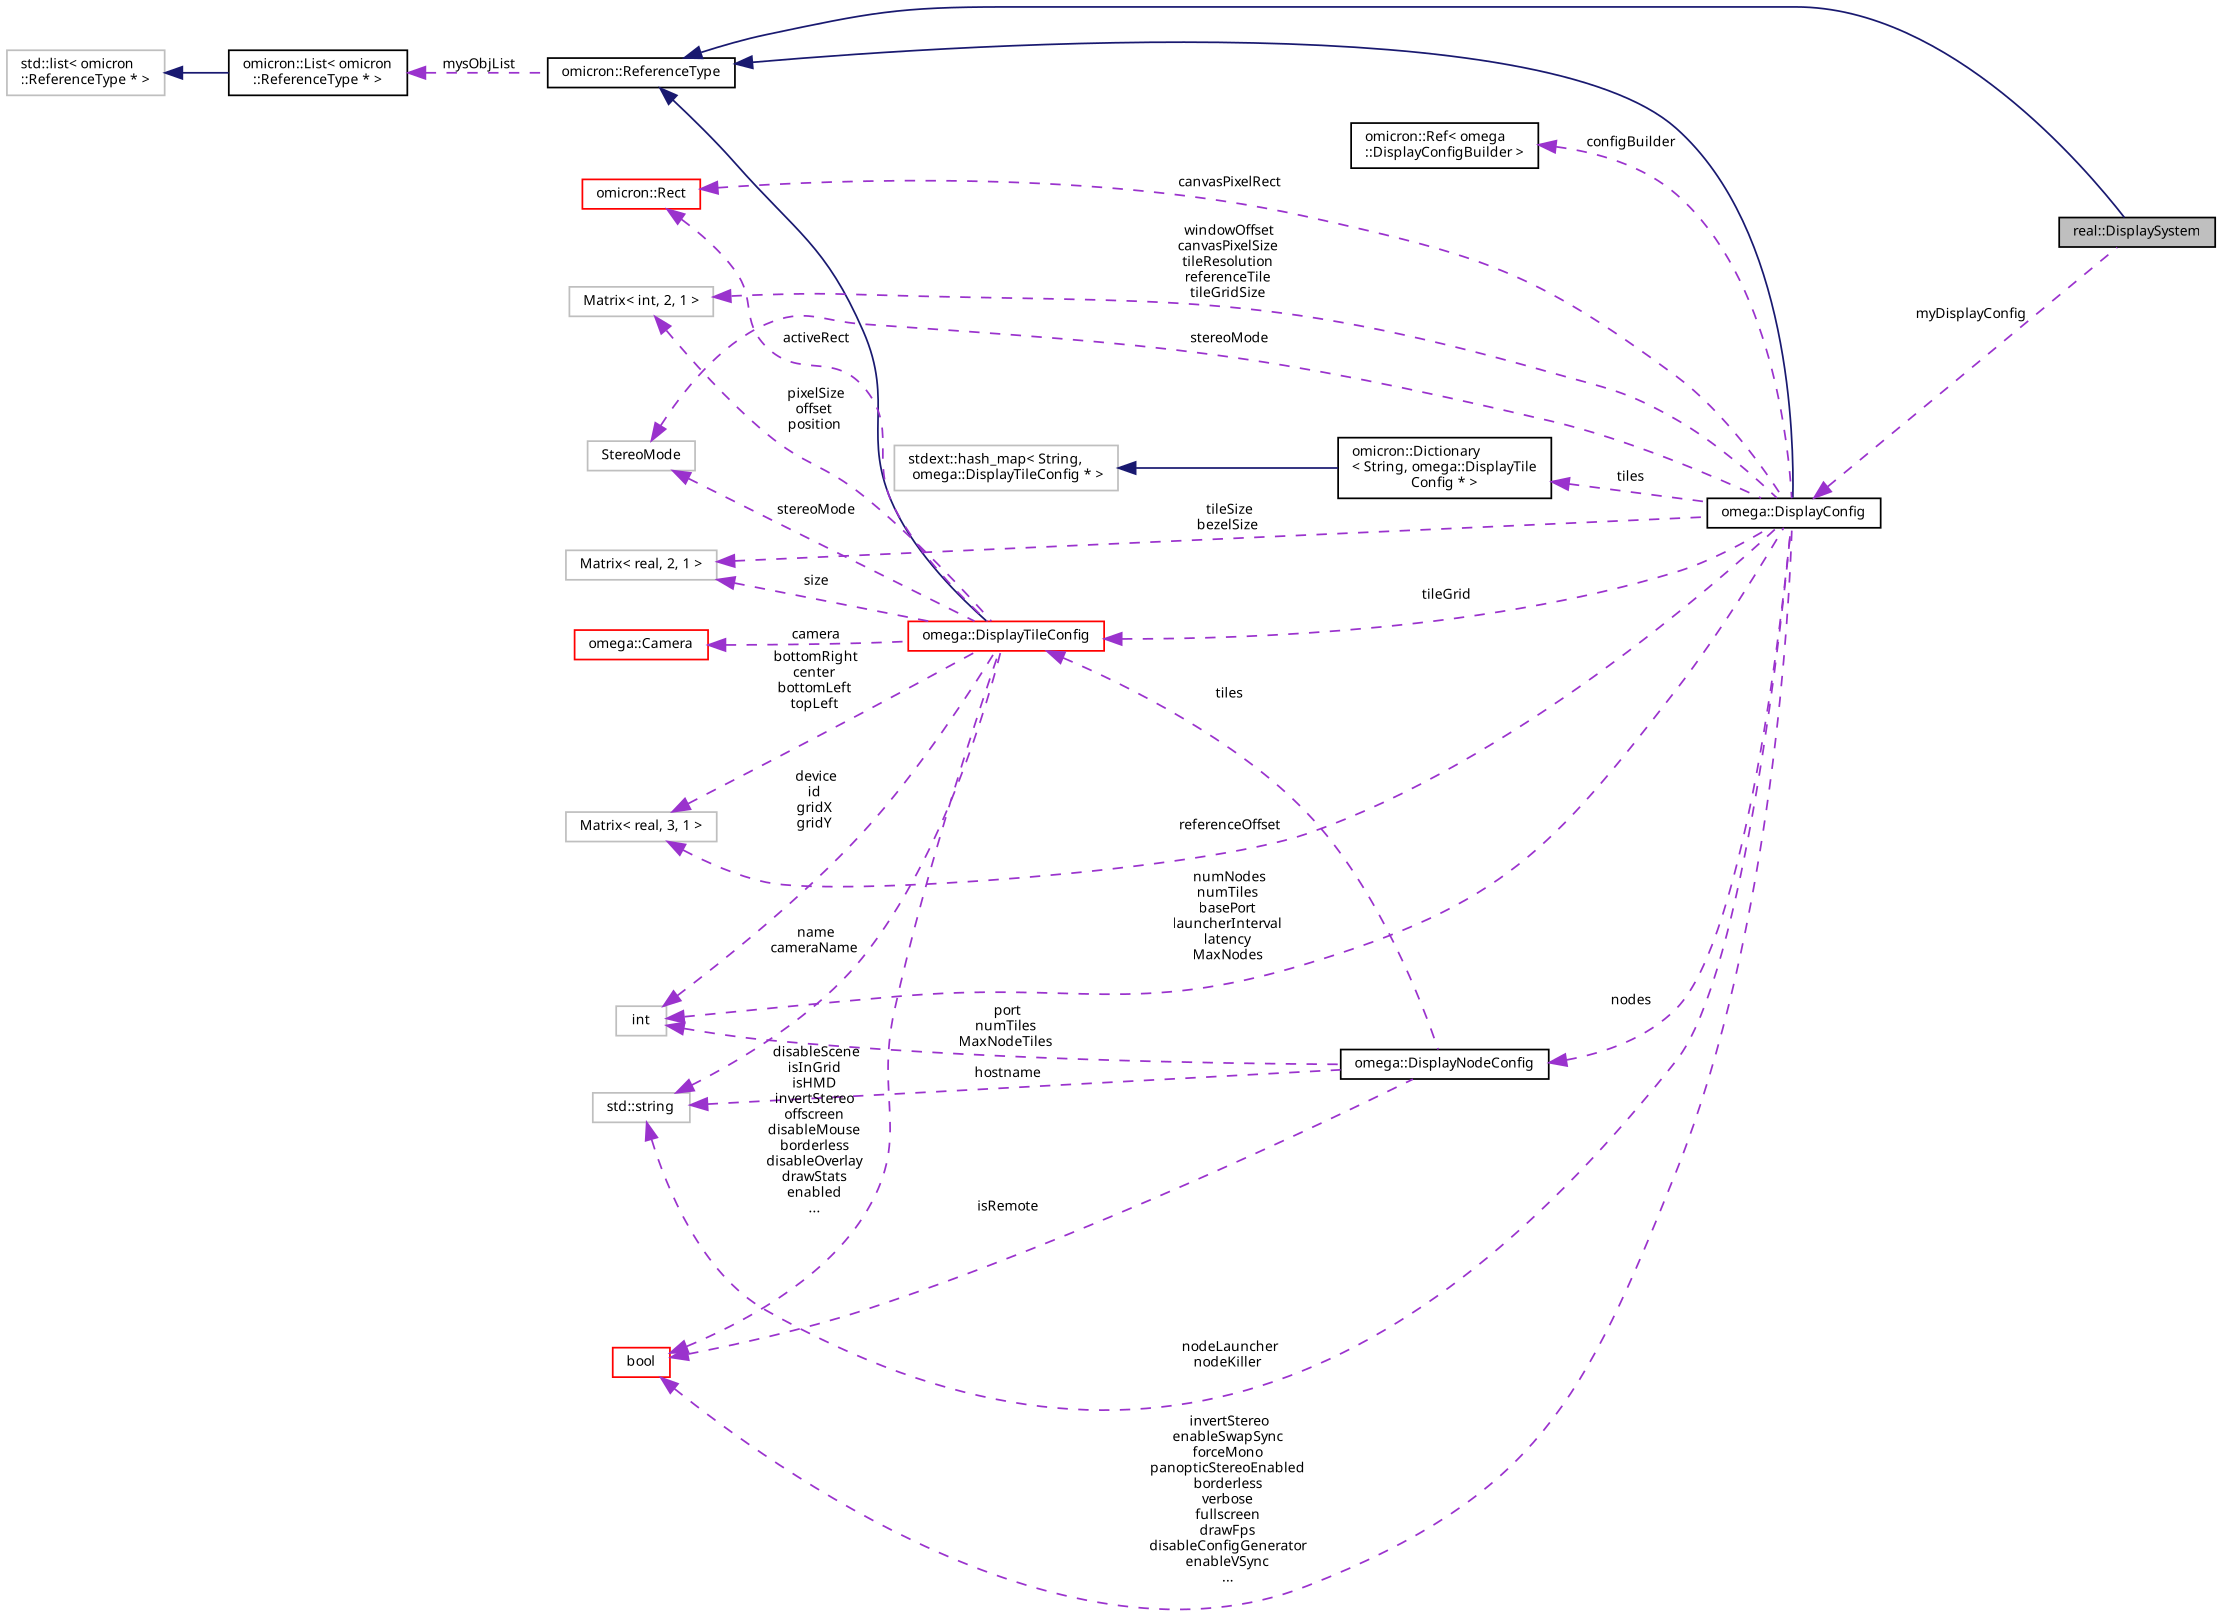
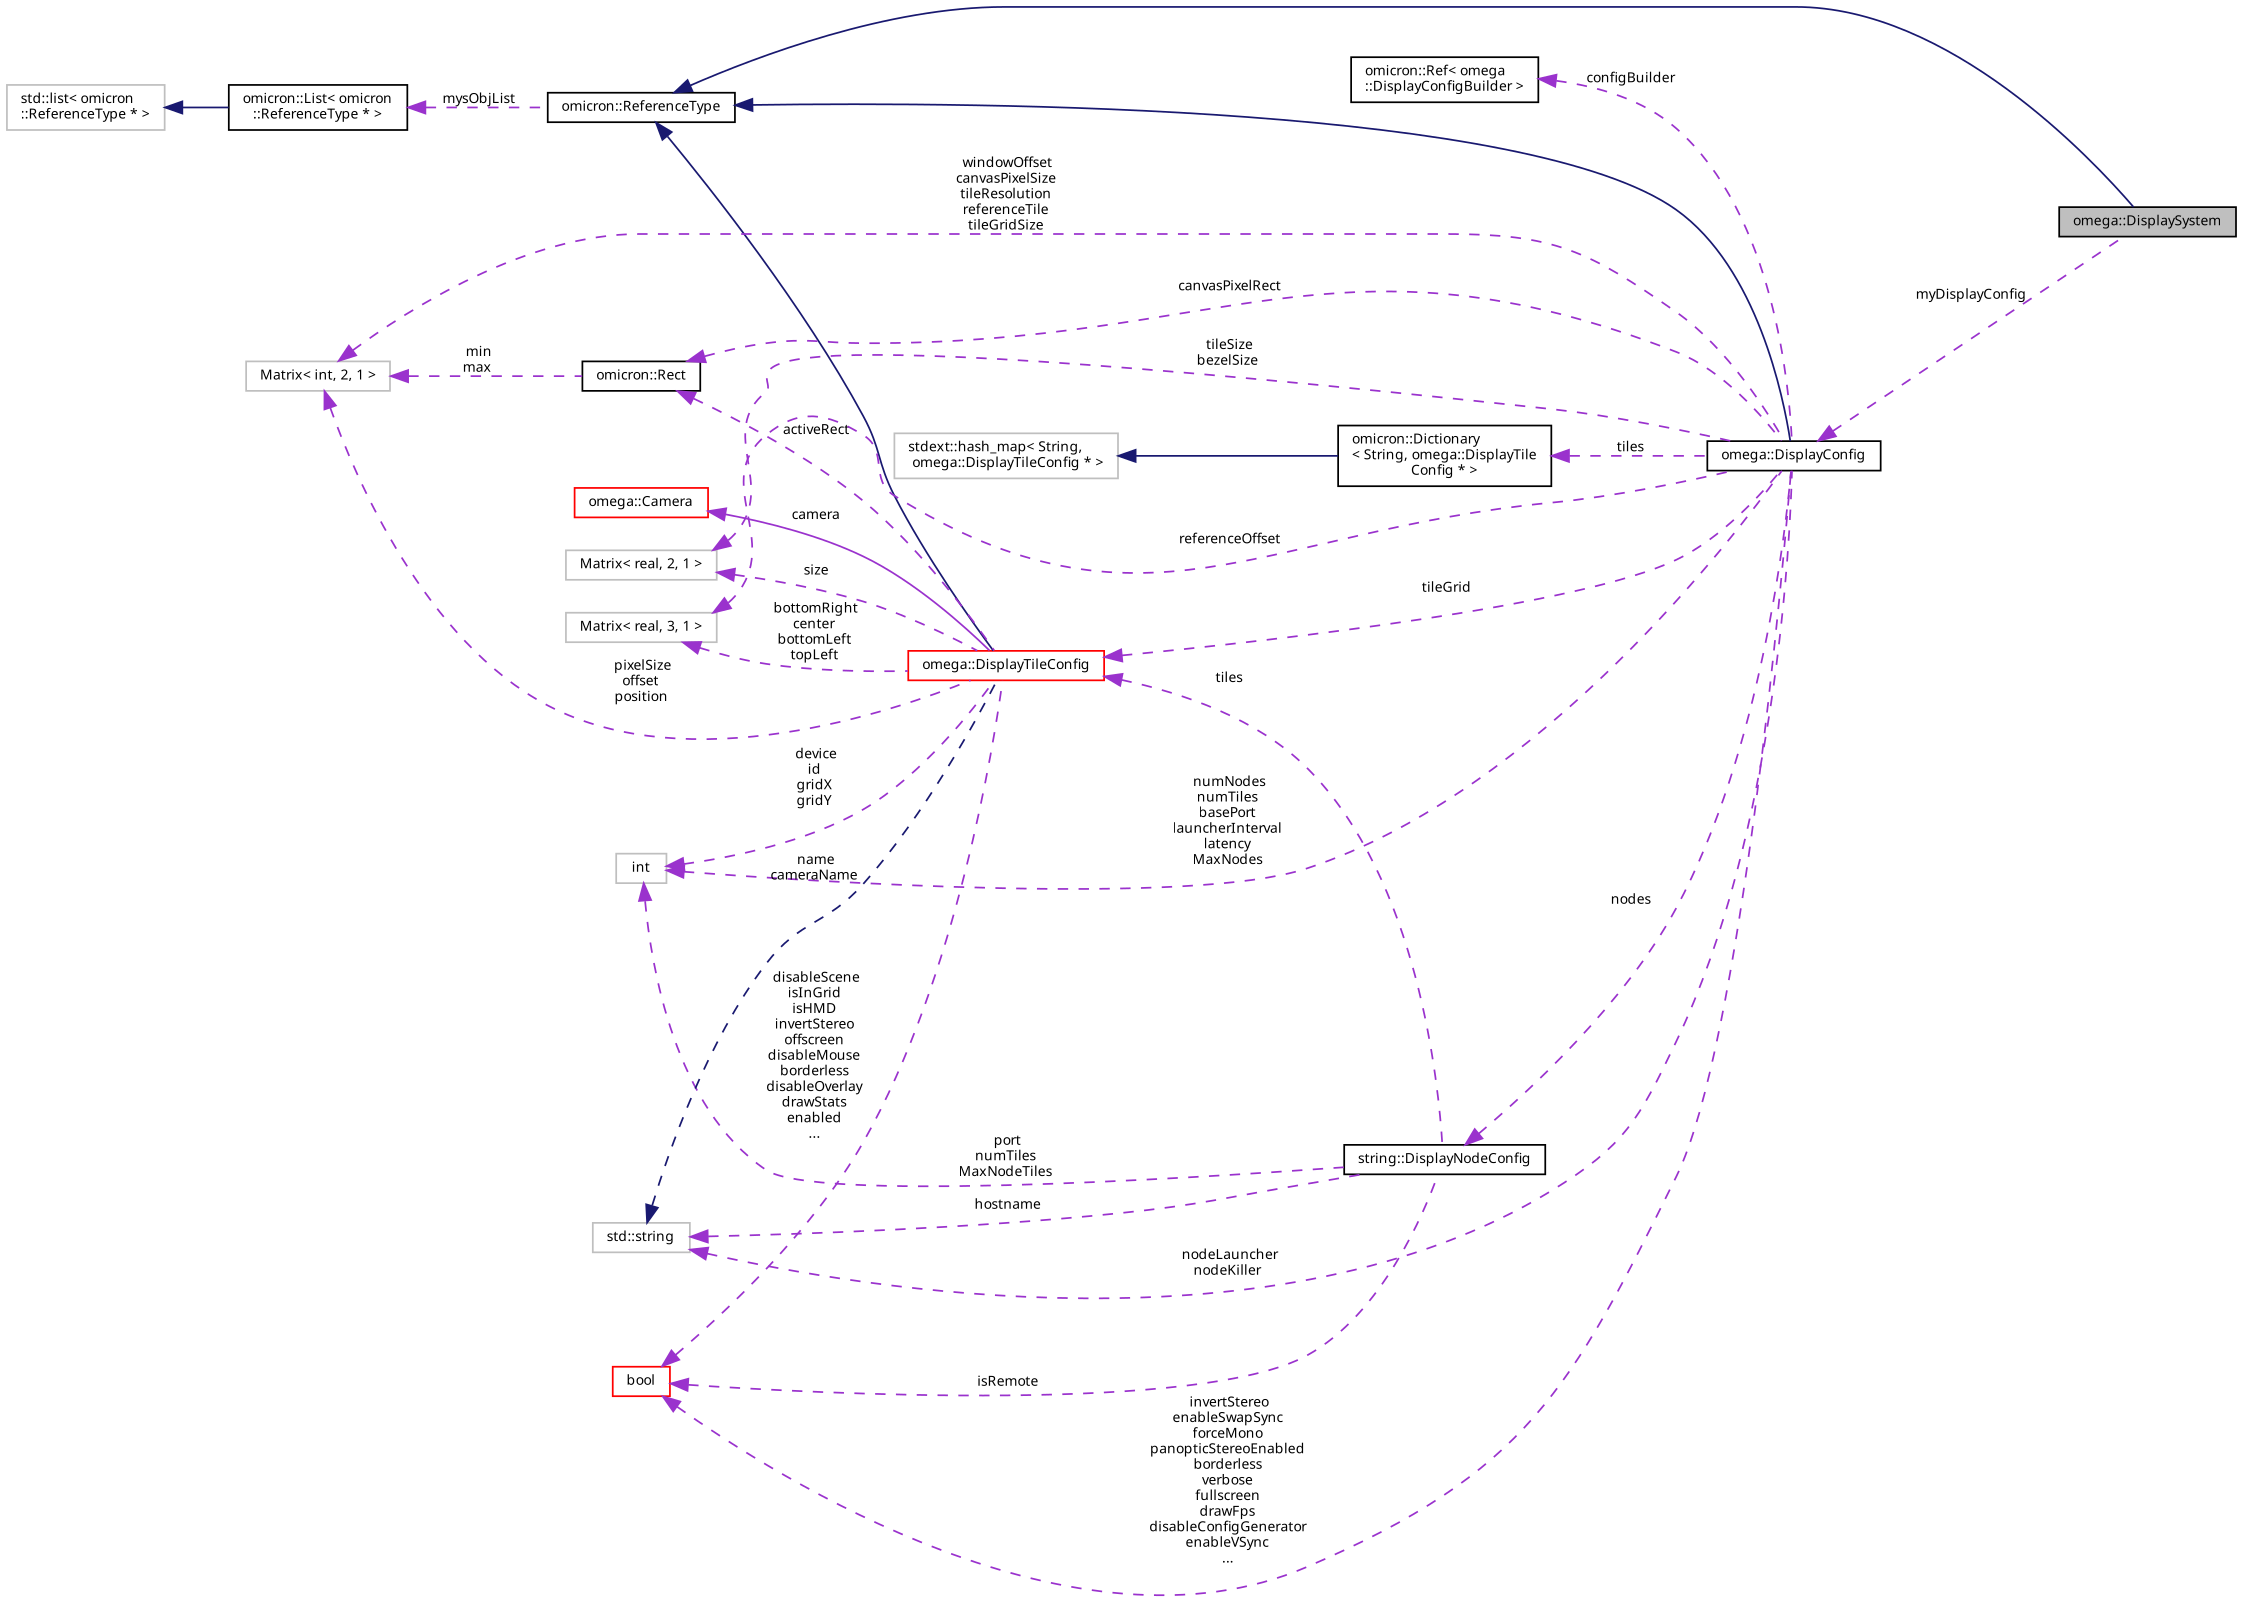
(641, 194) -> (641, 376)
(2137, 232) -> (2148, 222)
none -> (495, 376)
(641, 456) -> none
(817, 644) -> (869, 560)
(898, 907) -> (803, 929)
(1445, 1064) -> (1445, 1160)
